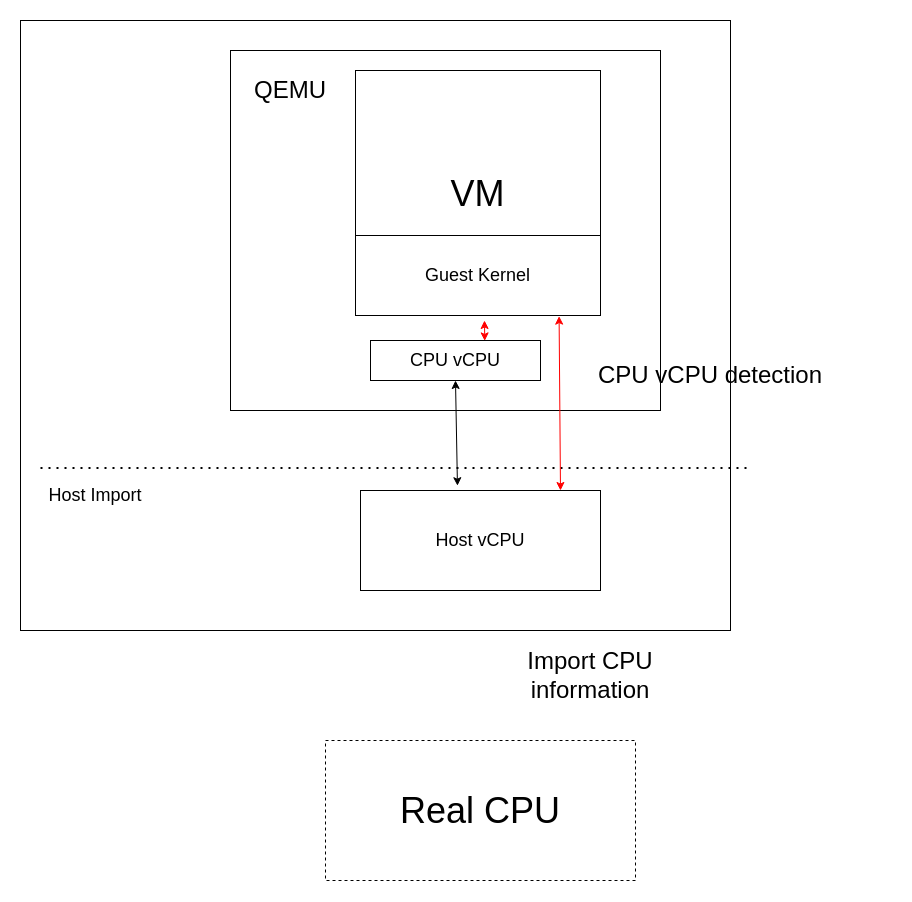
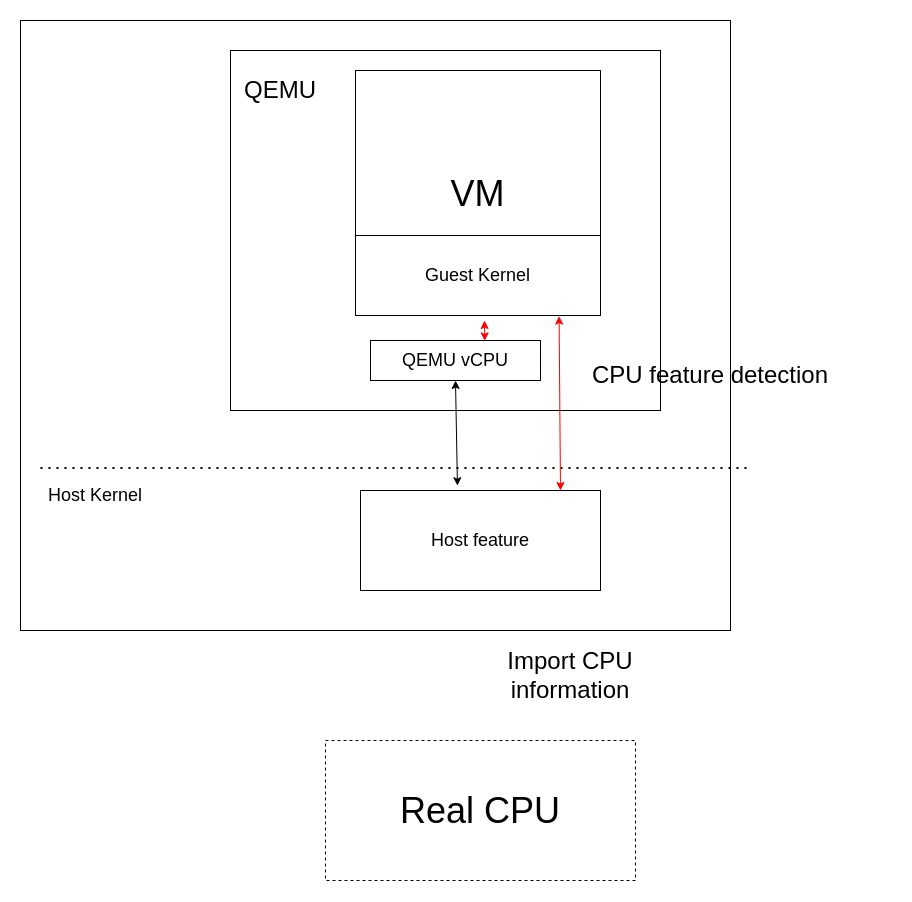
(291, 91) -> (281, 91)
(456, 361) -> (456, 361)
(711, 376) -> (711, 376)
(96, 496) -> (96, 496)
(481, 541) -> (481, 541)
(591, 676) -> (571, 676)
